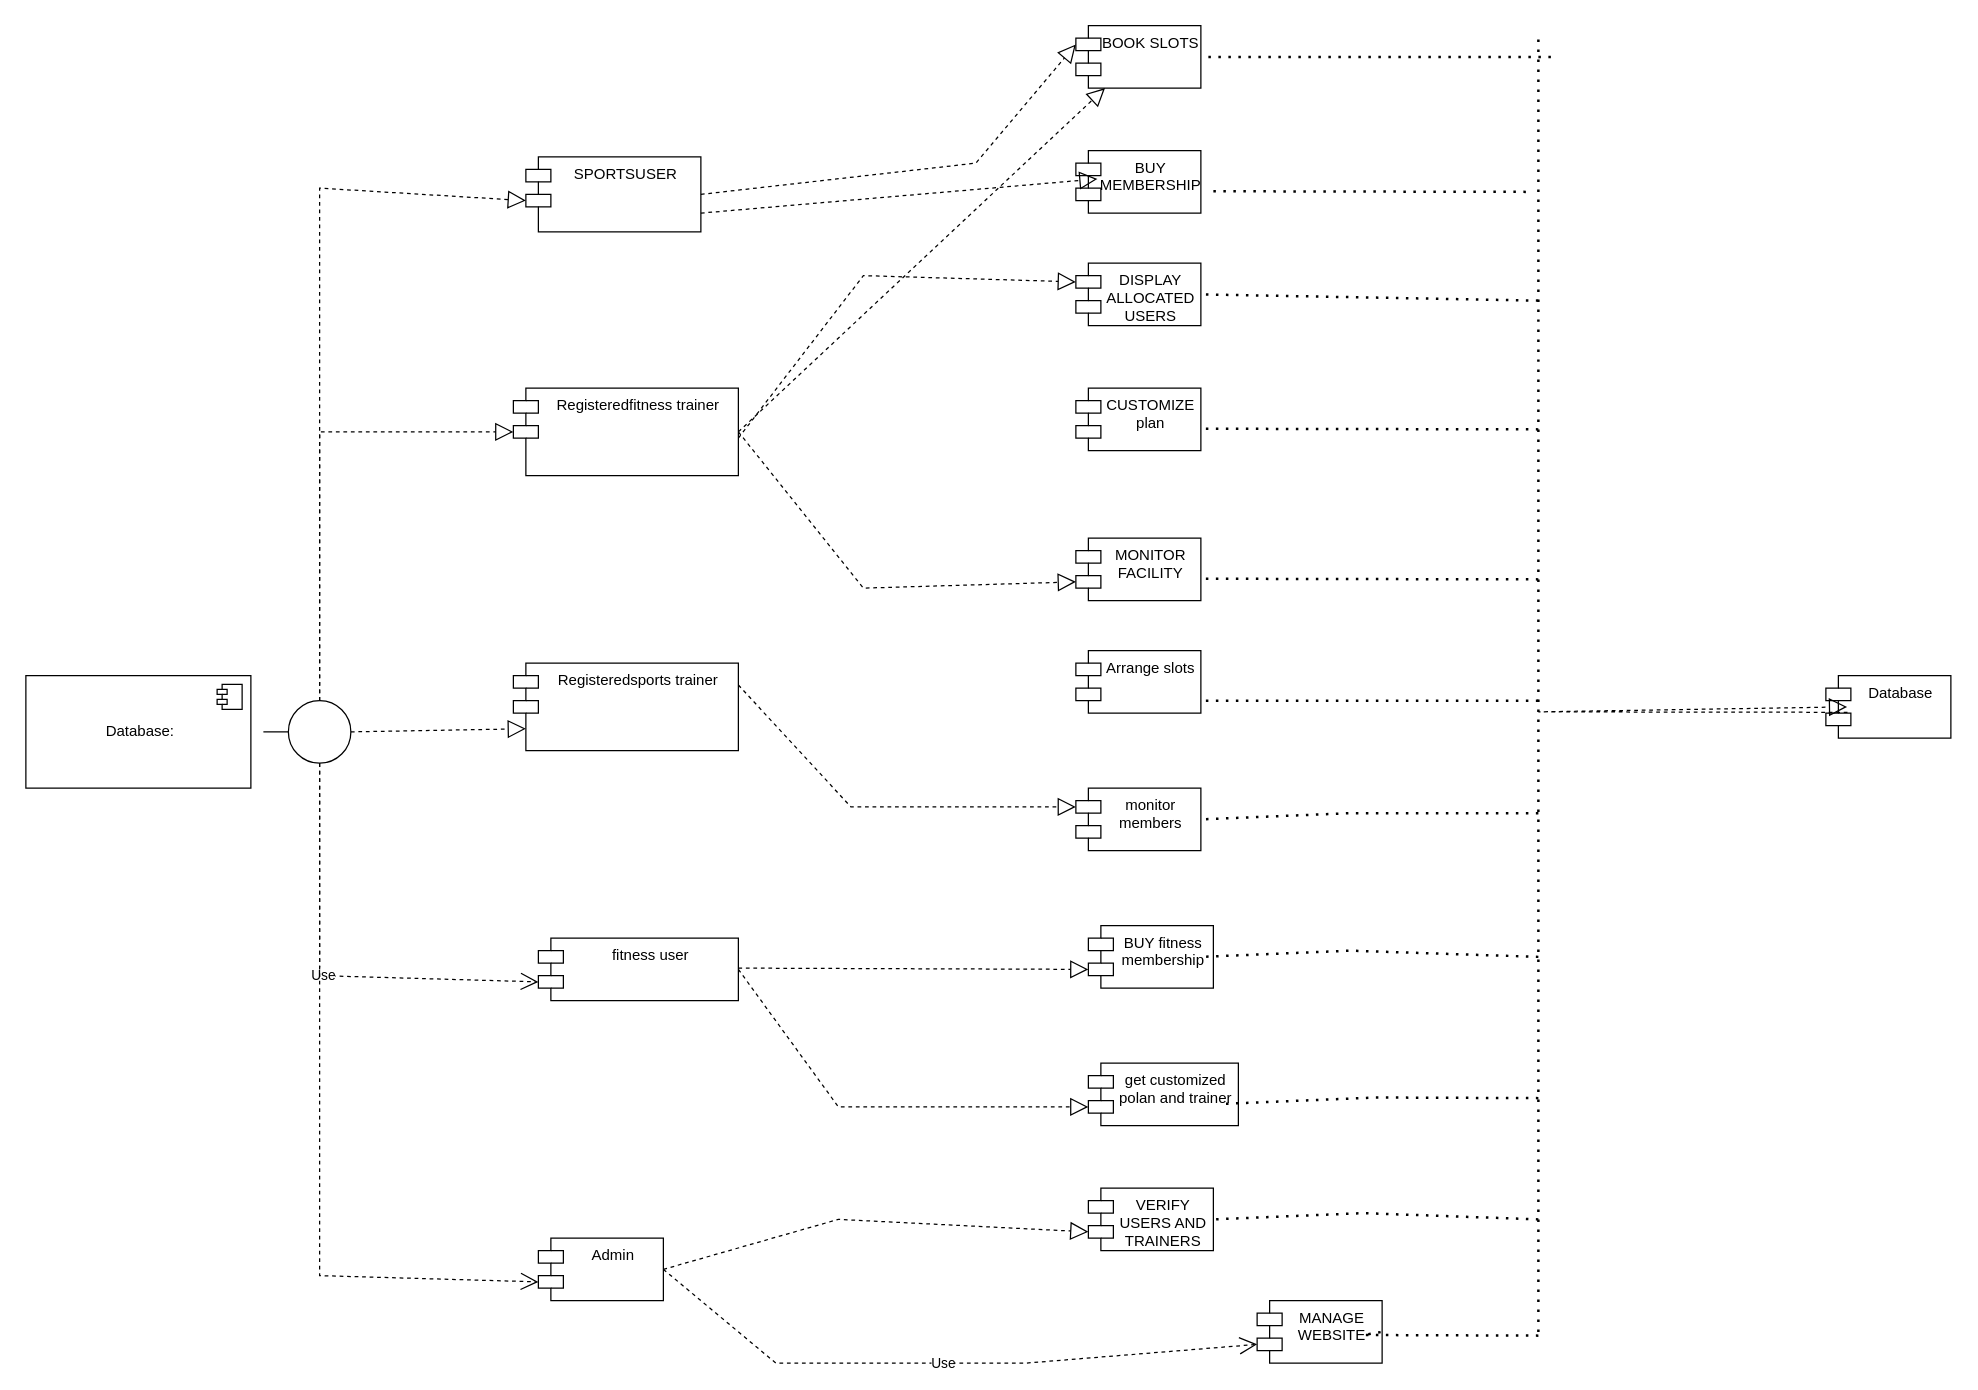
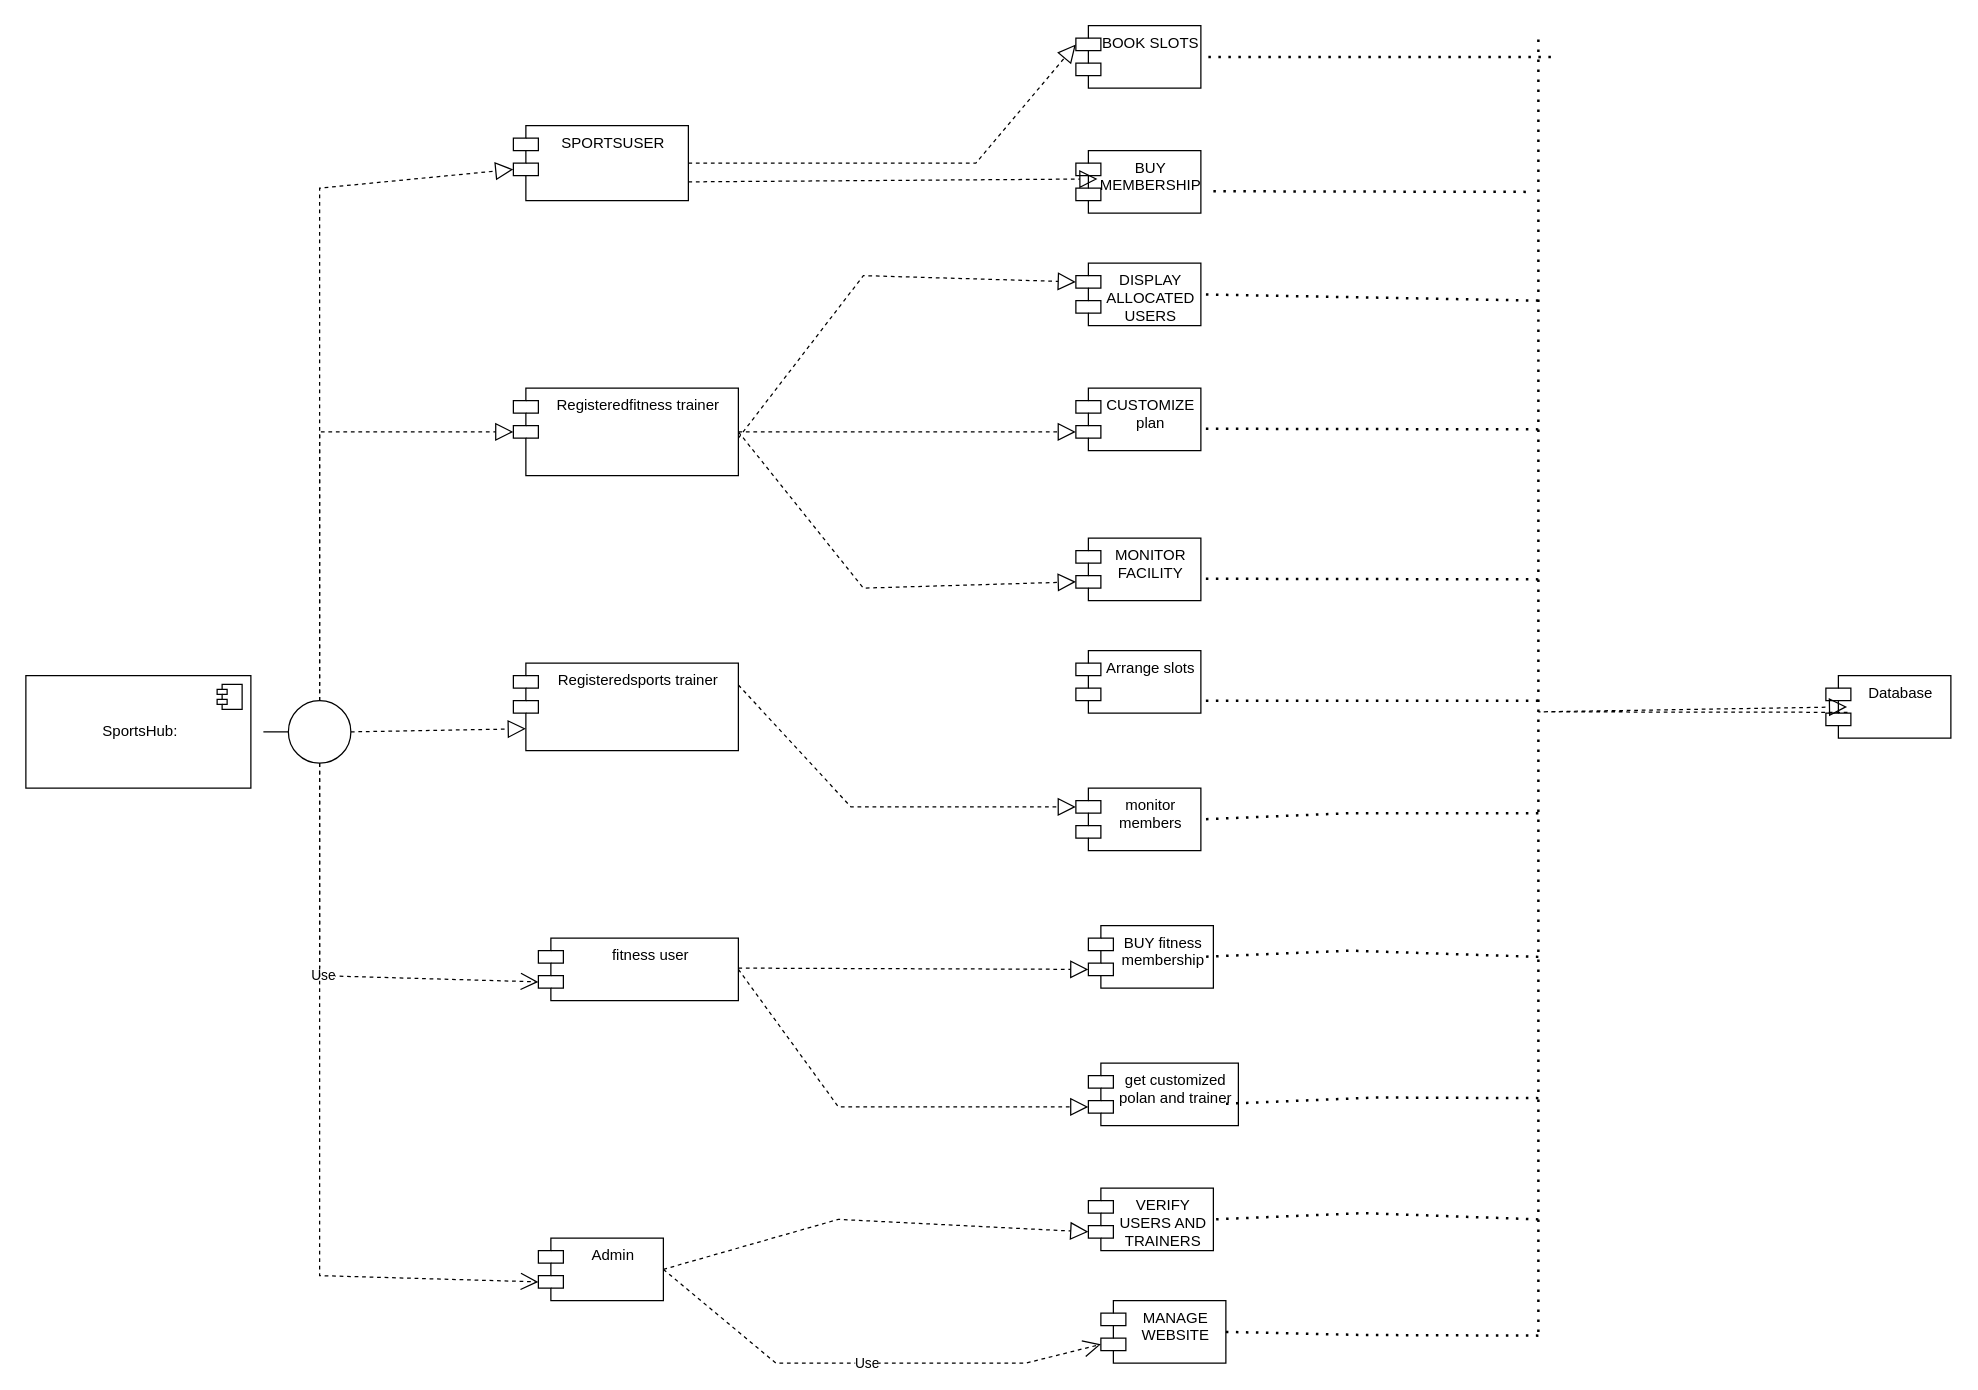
(613, 194) -> (601, 163)
(926, 256) -> (902, 432)
(138, 732) -> (138, 732)
(1319, 1332) -> (1163, 1332)
